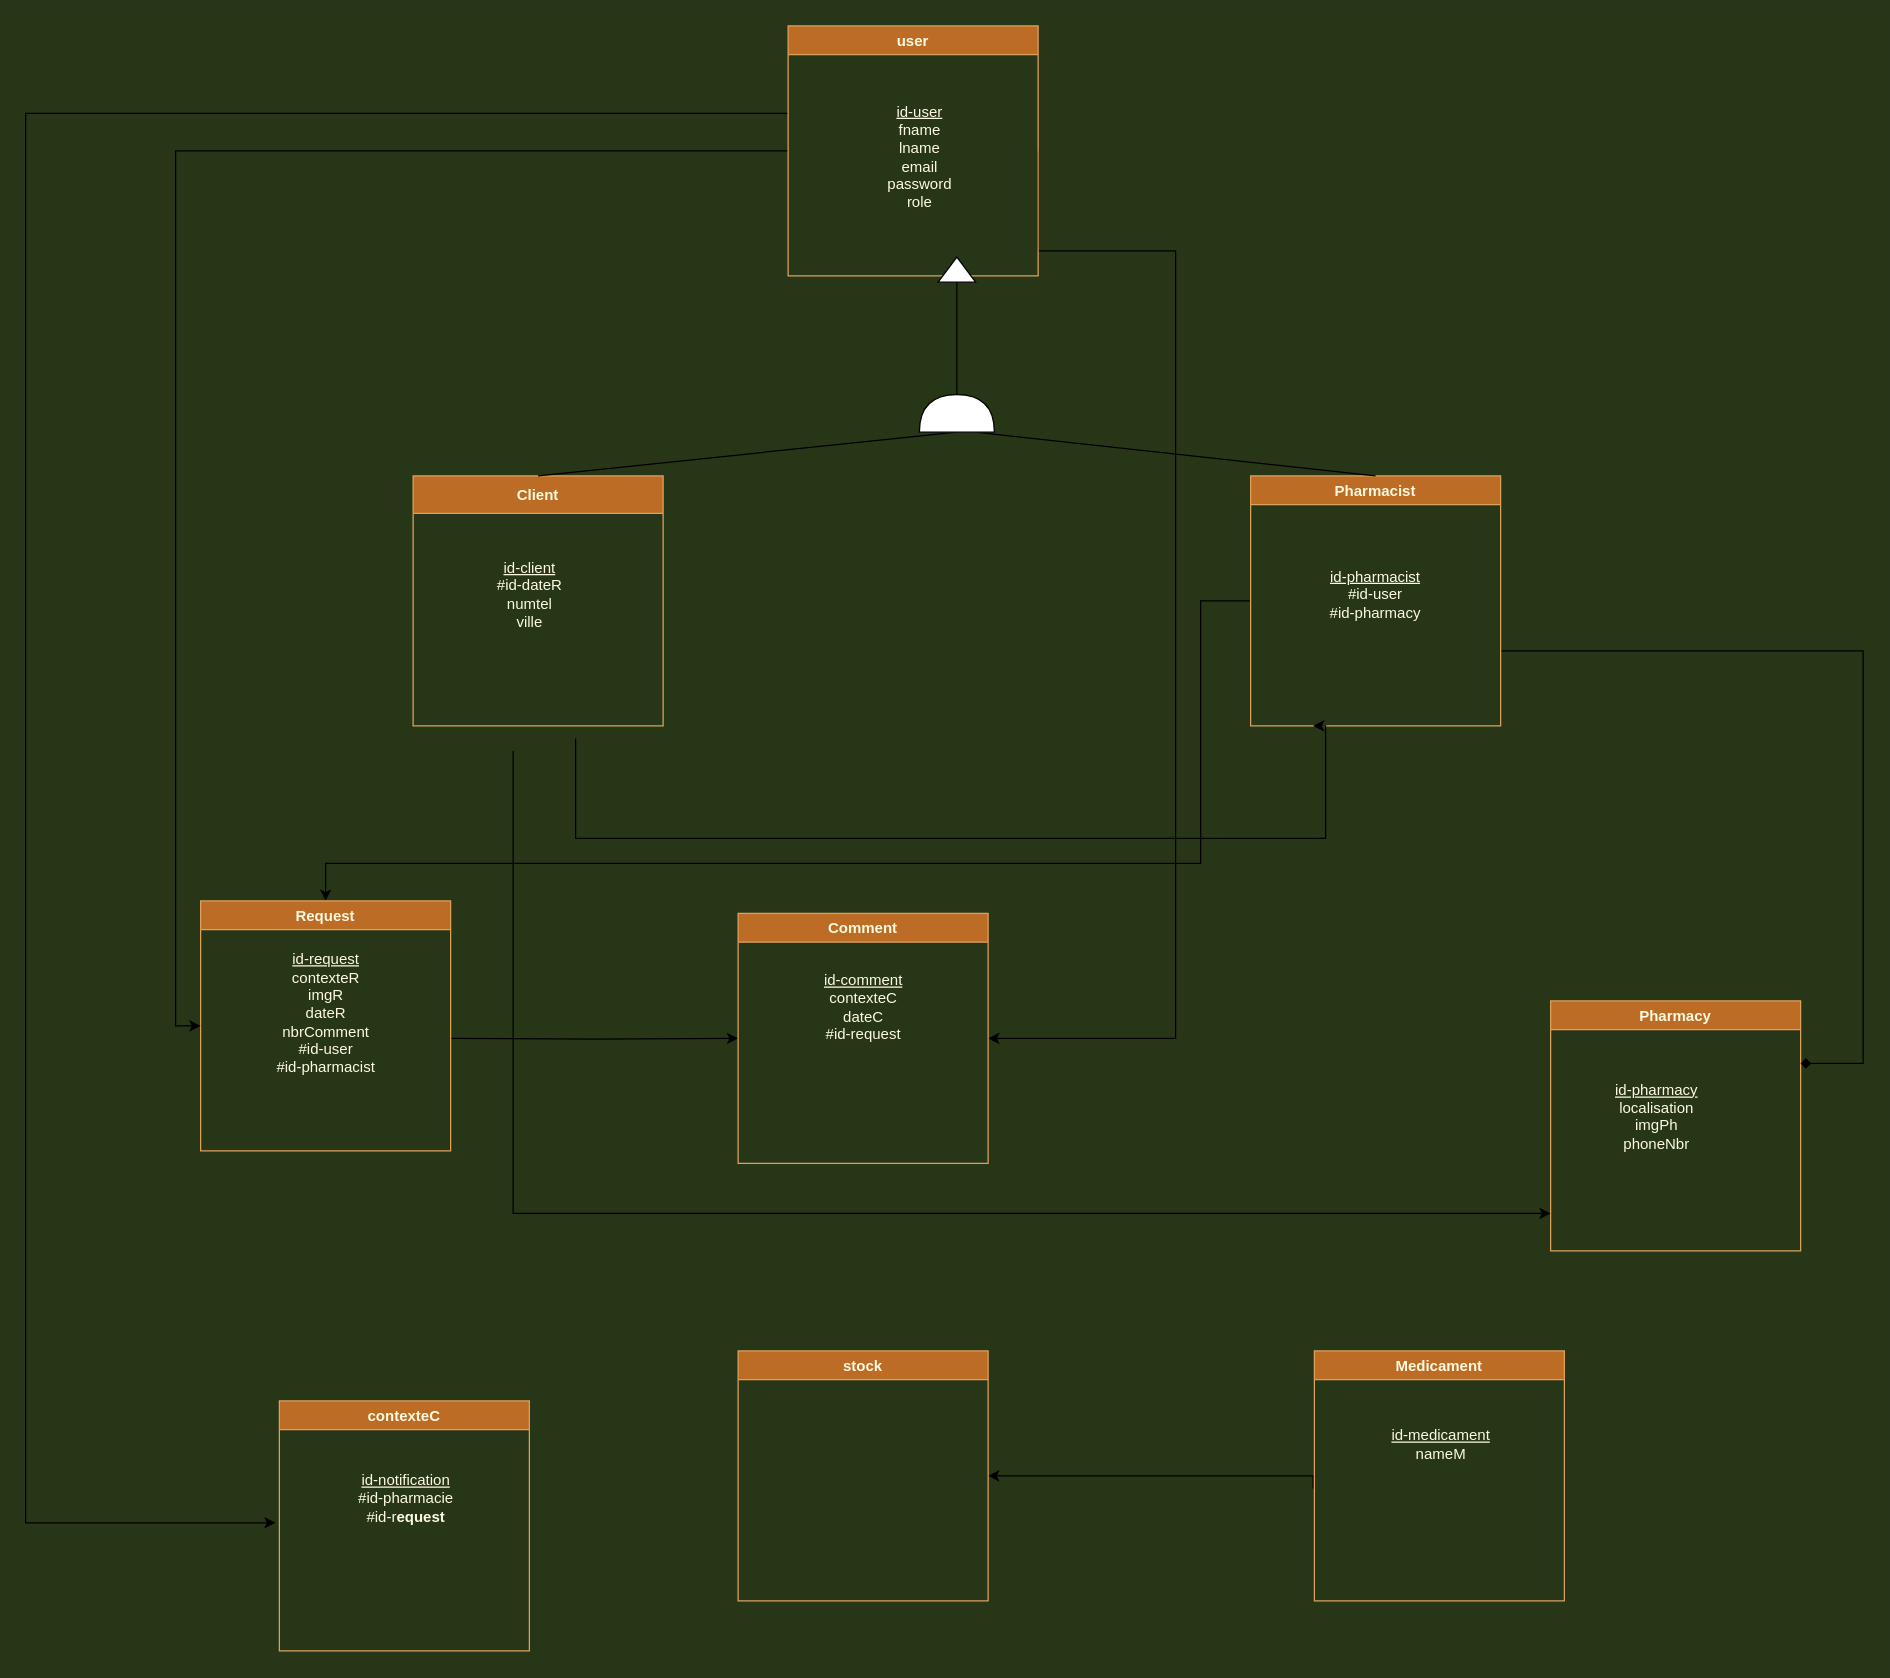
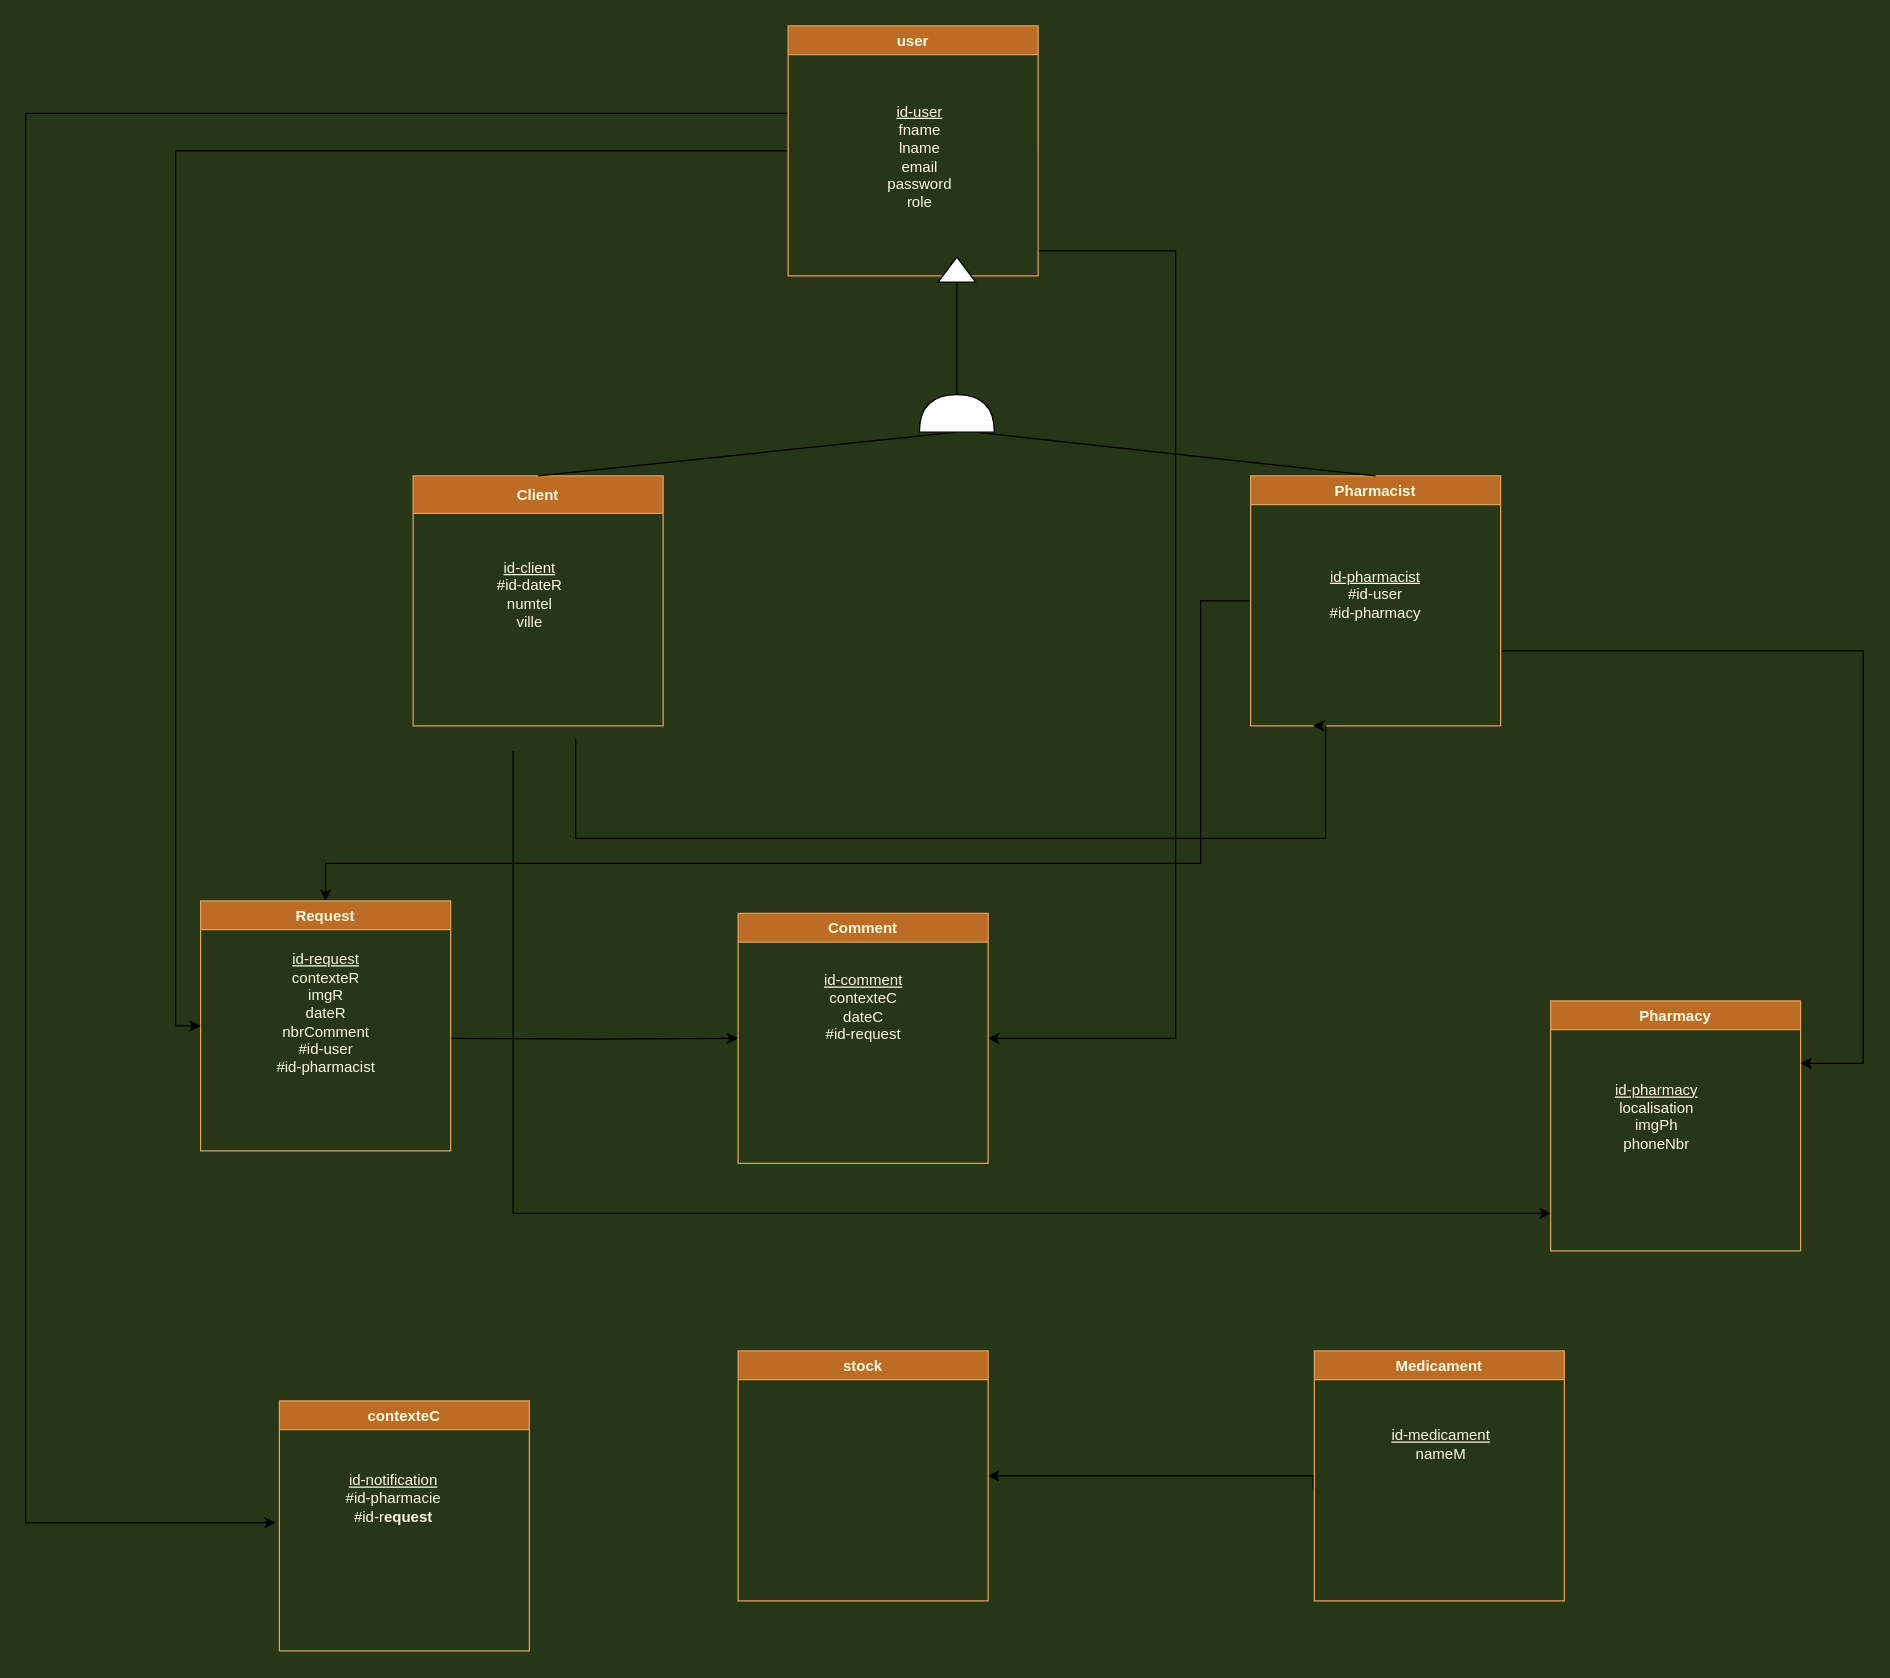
(1811, 1063) -> (1810, 1063)
(406, 1498) -> (393, 1498)
